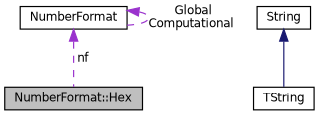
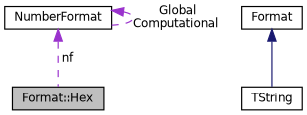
(284, 18) -> (272, 18)
(74, 99) -> (58, 99)
